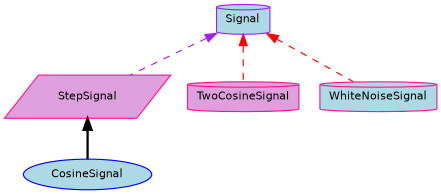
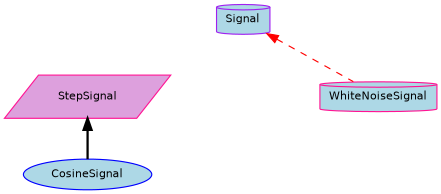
(168, 57) -> none
(243, 97) -> none
